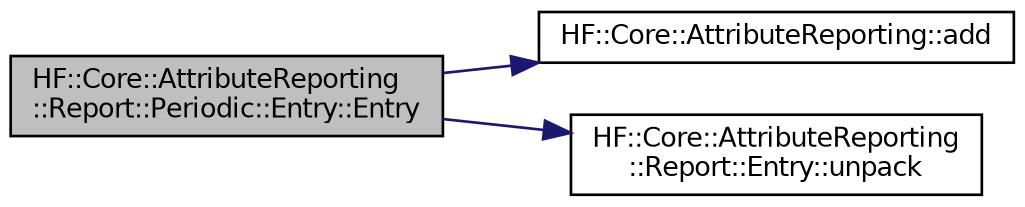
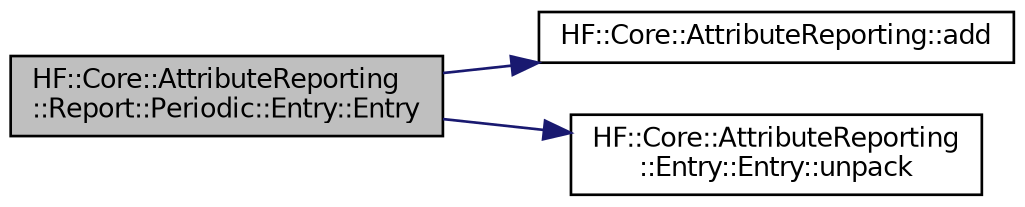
(776, 155) -> (776, 155)
